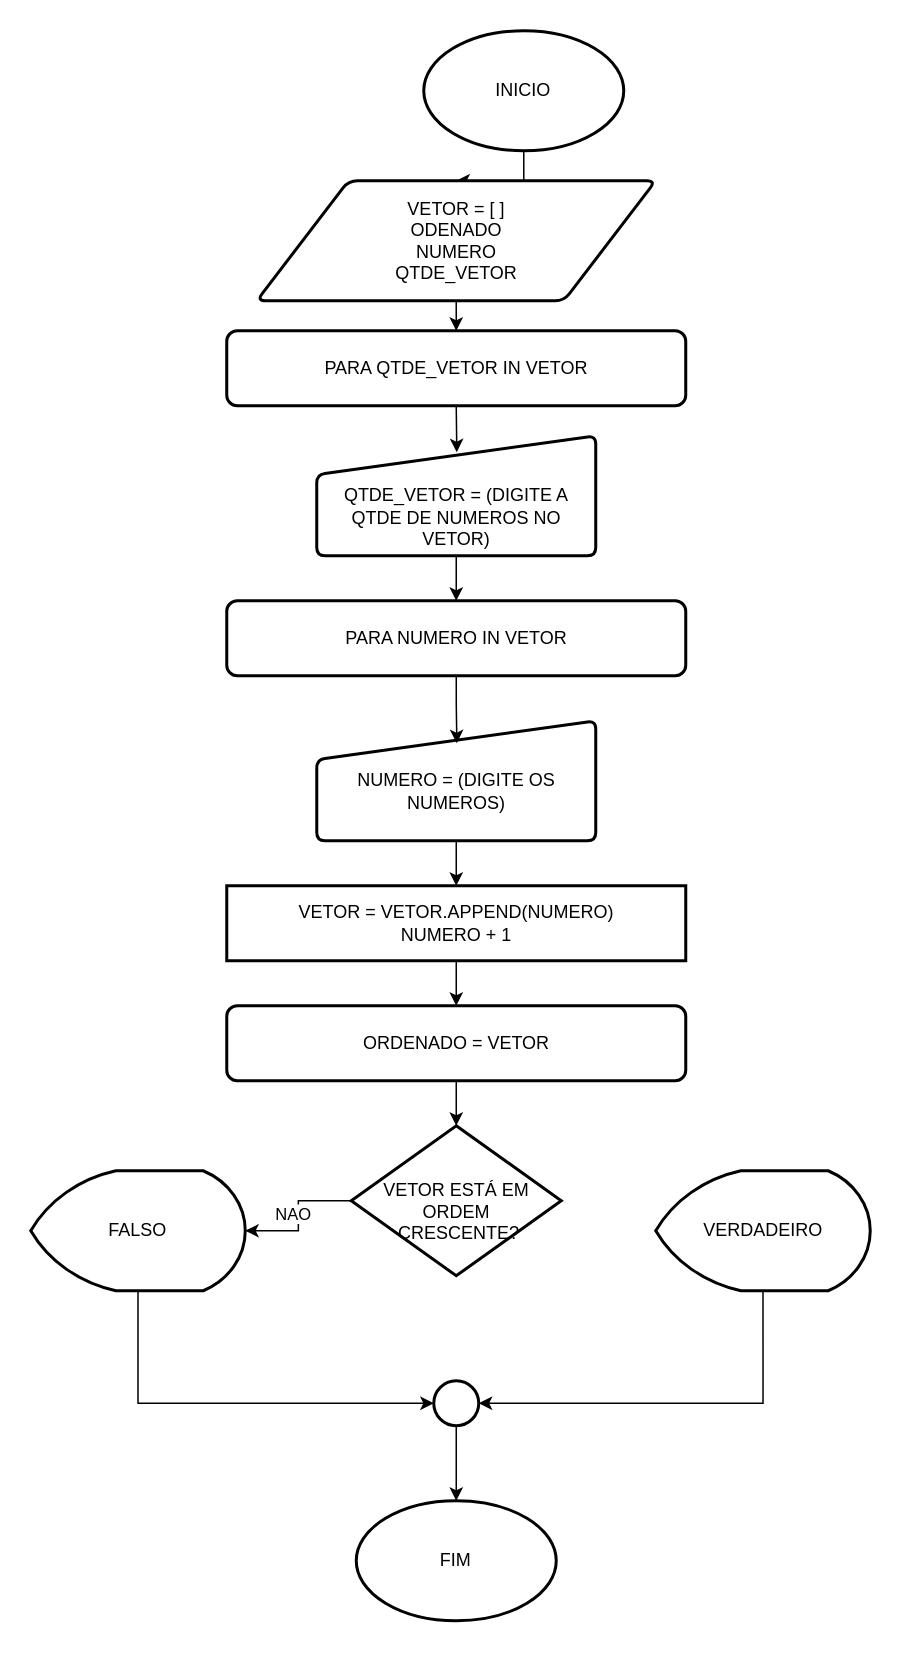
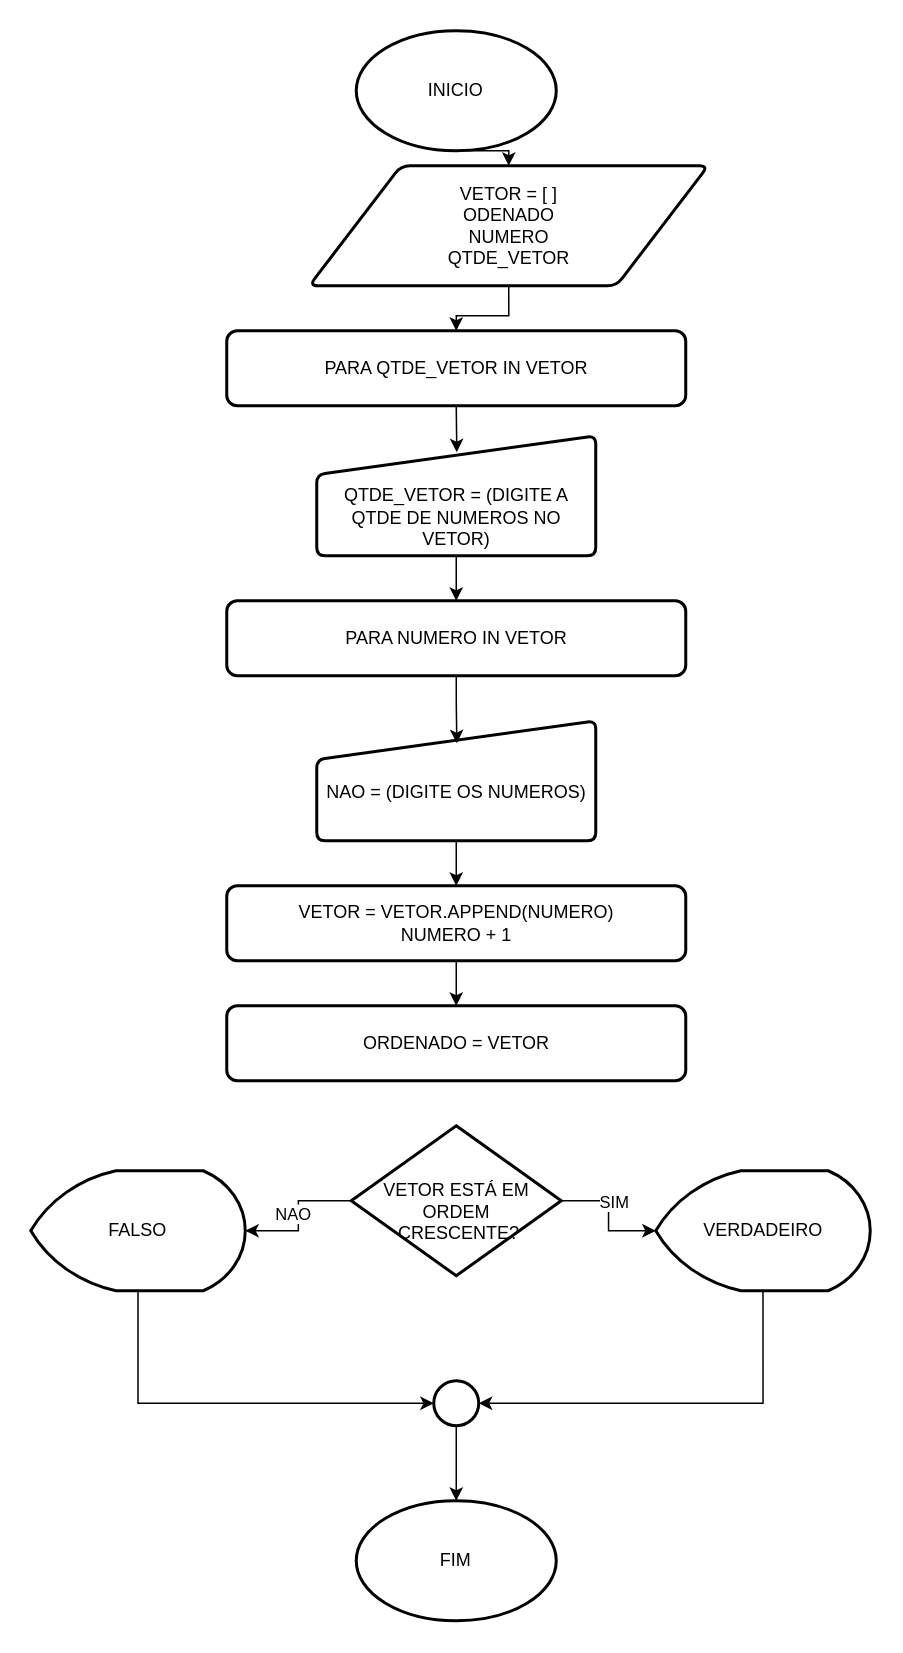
(524, 91) -> (456, 91)
(456, 241) -> (509, 226)
(457, 781) -> (457, 781)
(456, 923) -> (456, 923)
(456, 1098) -> none
none -> (609, 1211)
